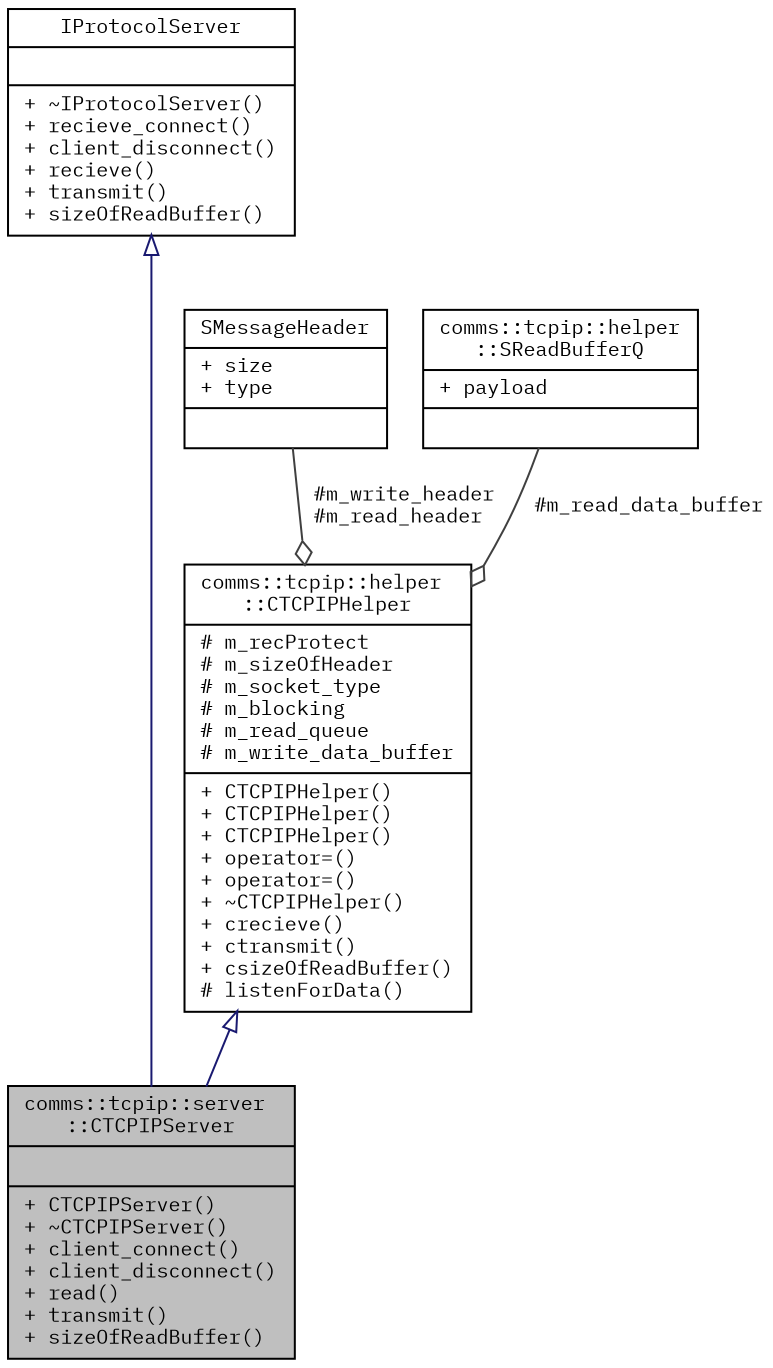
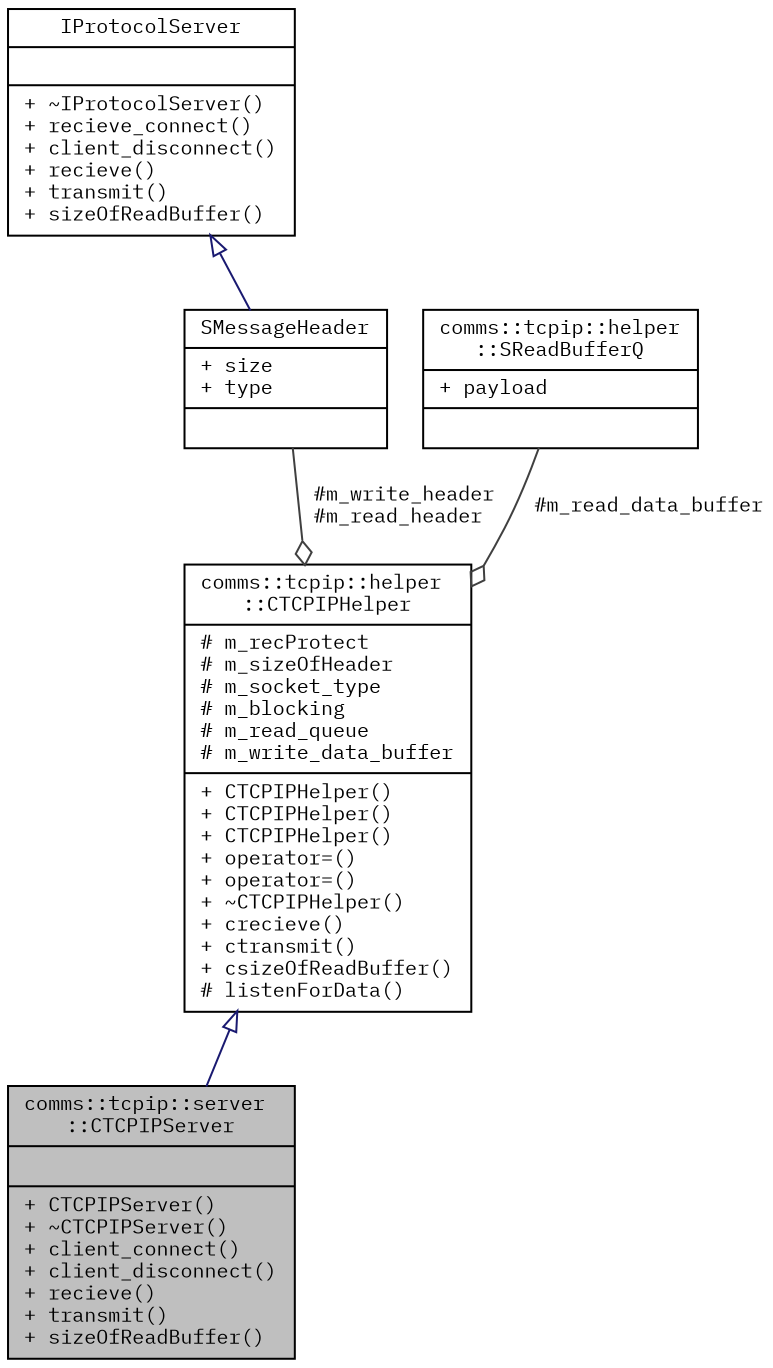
(151, 671) -> (235, 282)
(73, 1294) -> (91, 1294)
